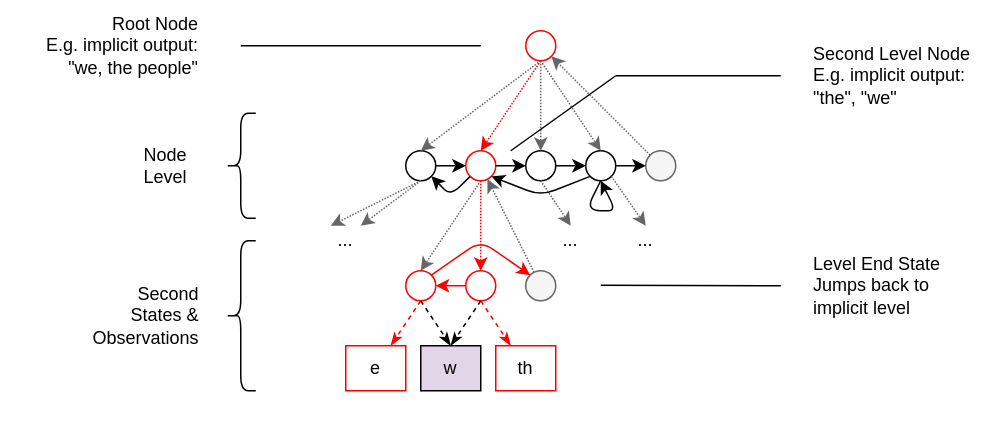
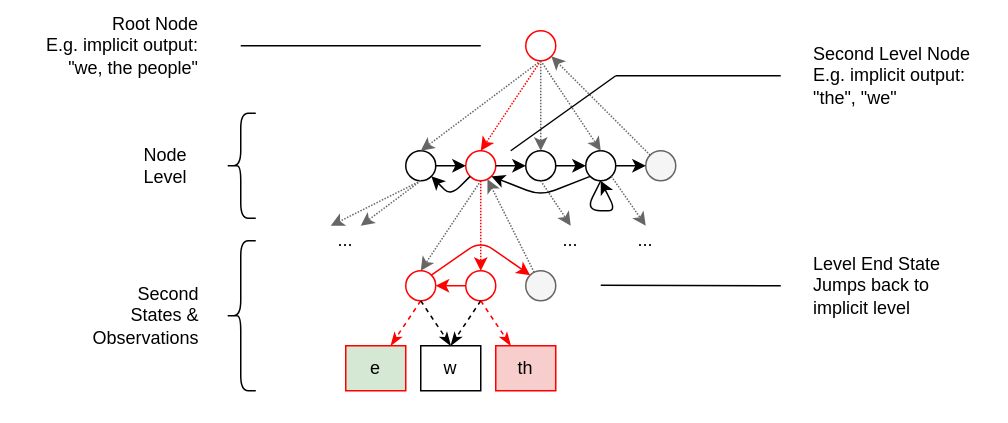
(376, 368) -> (376, 368)
(451, 368) -> (451, 368)
(526, 368) -> (526, 368)
